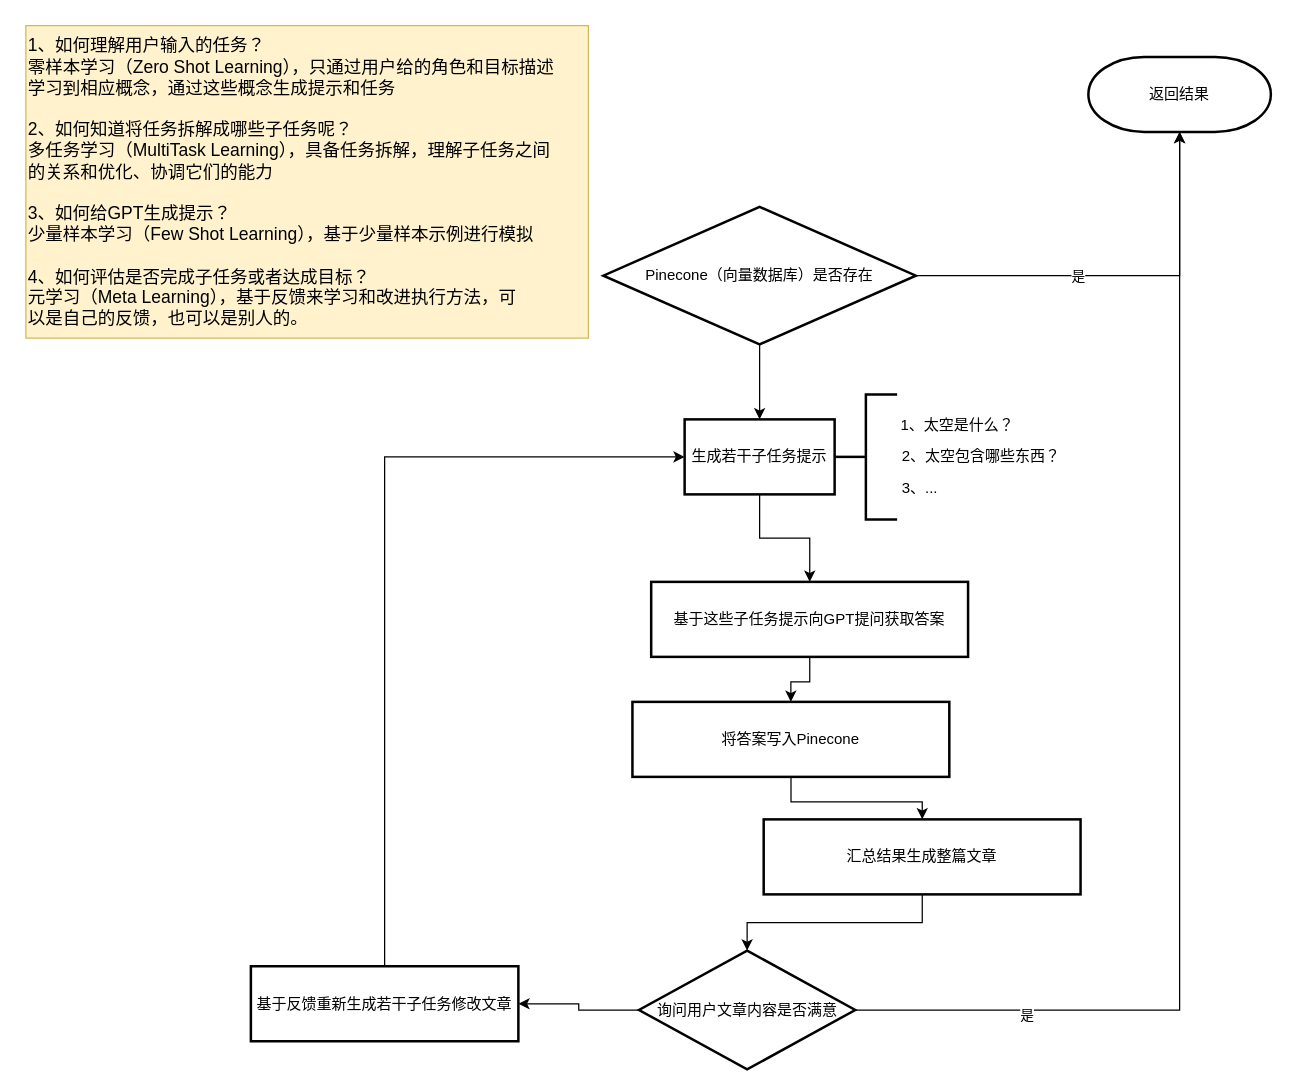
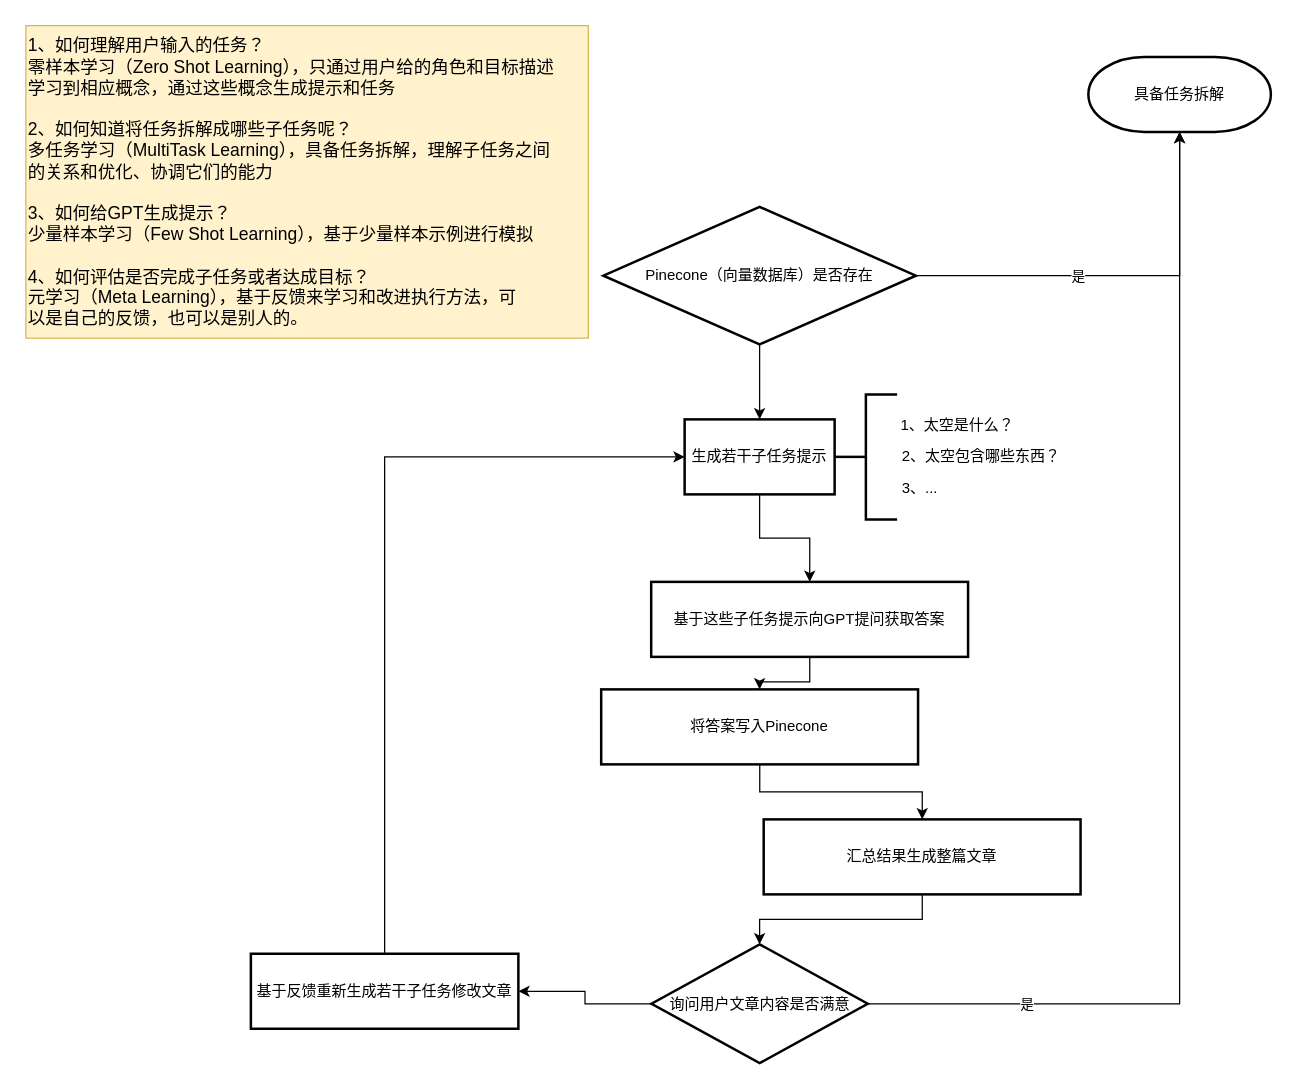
(1179, 94) -> (1179, 94)
(791, 739) -> (759, 727)
(384, 1004) -> (384, 991)
(747, 1010) -> (759, 1004)
